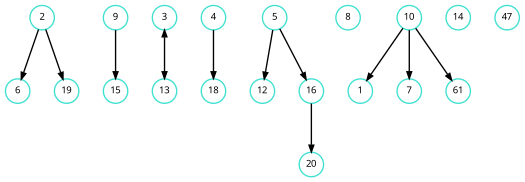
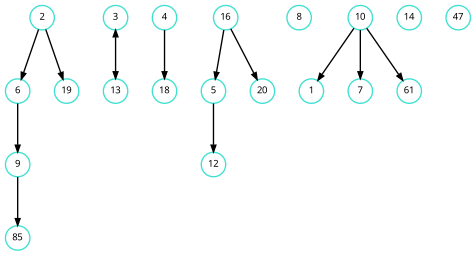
(291, 51) -> (220, 51)
(116, 91) -> (18, 238)
none -> (18, 124)
